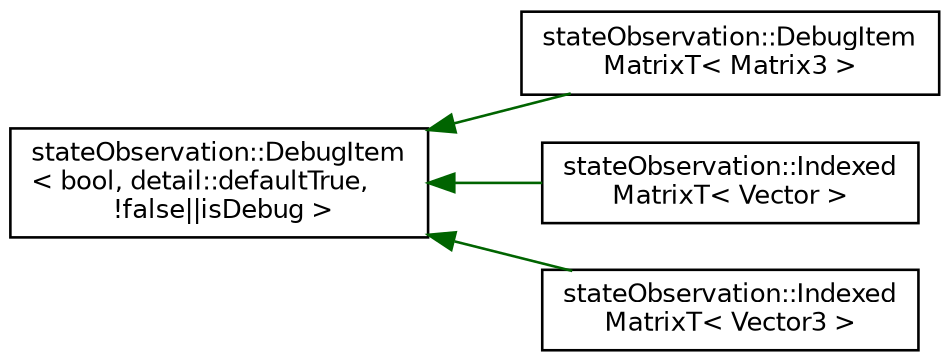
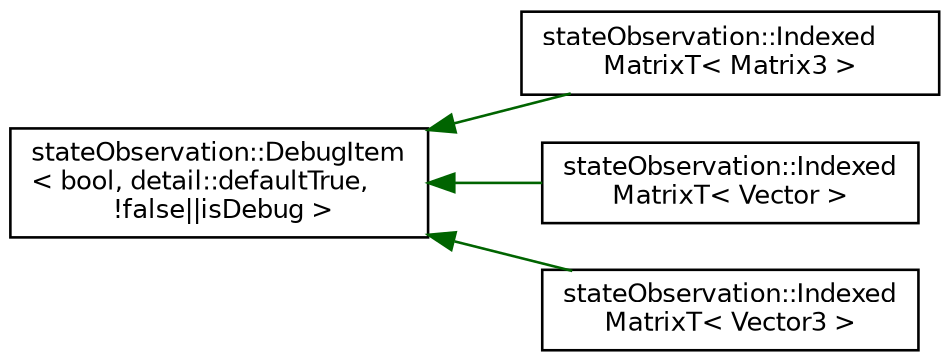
(730, 53) -> (730, 53)
